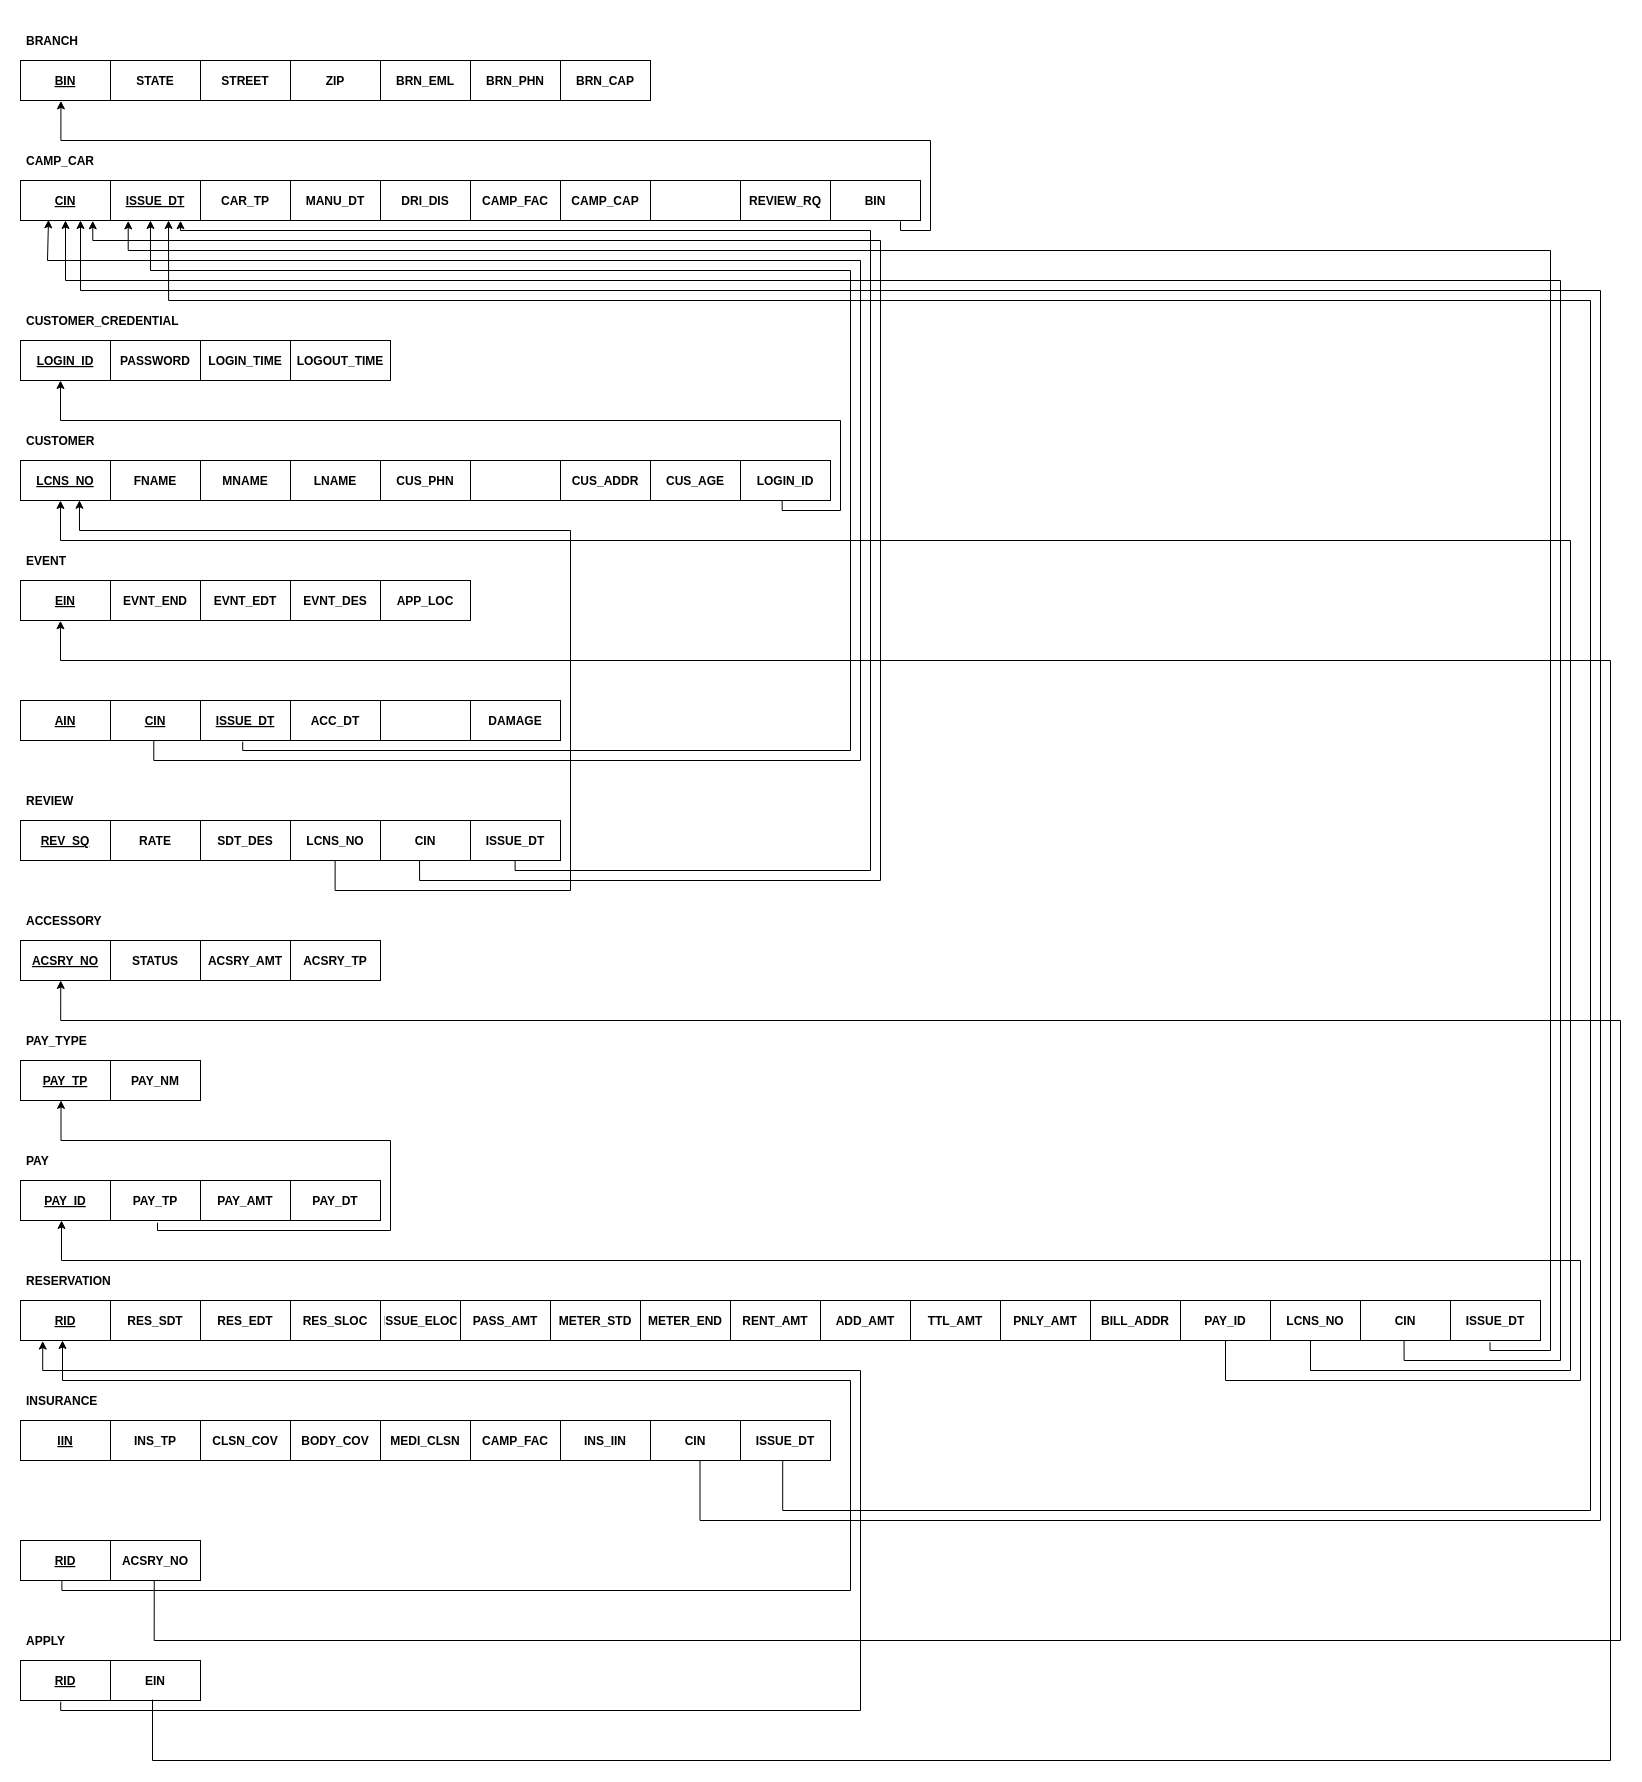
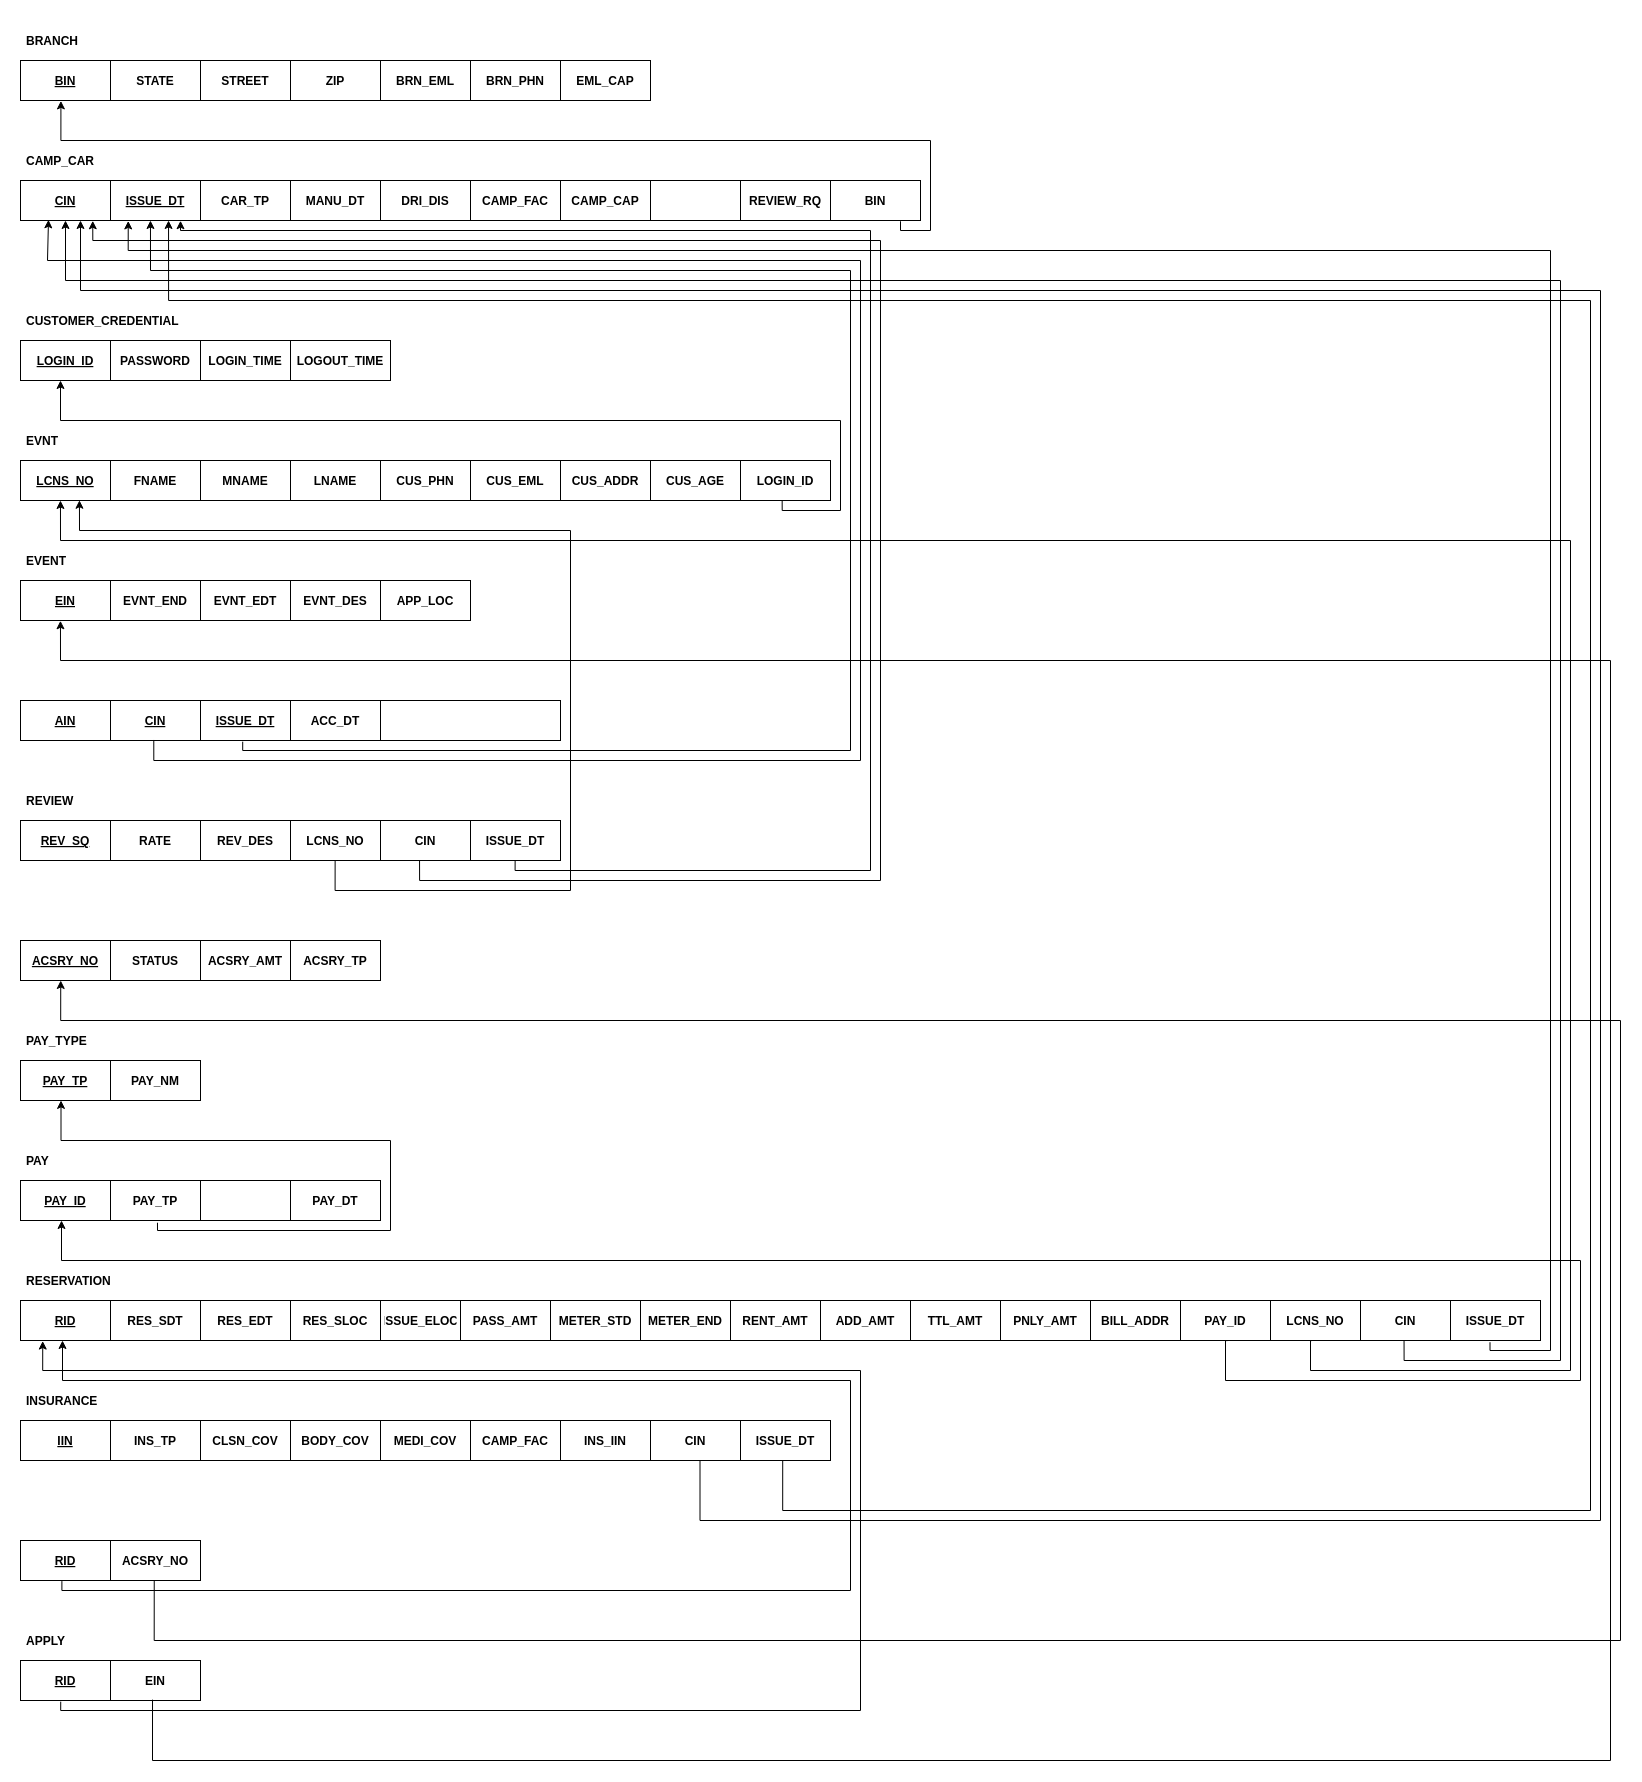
(605, 81) -> (605, 81)
(53, 441) -> (39, 441)
none -> (516, 481)
(516, 721) -> none
(245, 841) -> (245, 841)
(66, 921) -> none
(246, 1201) -> none
(425, 1441) -> (425, 1441)
